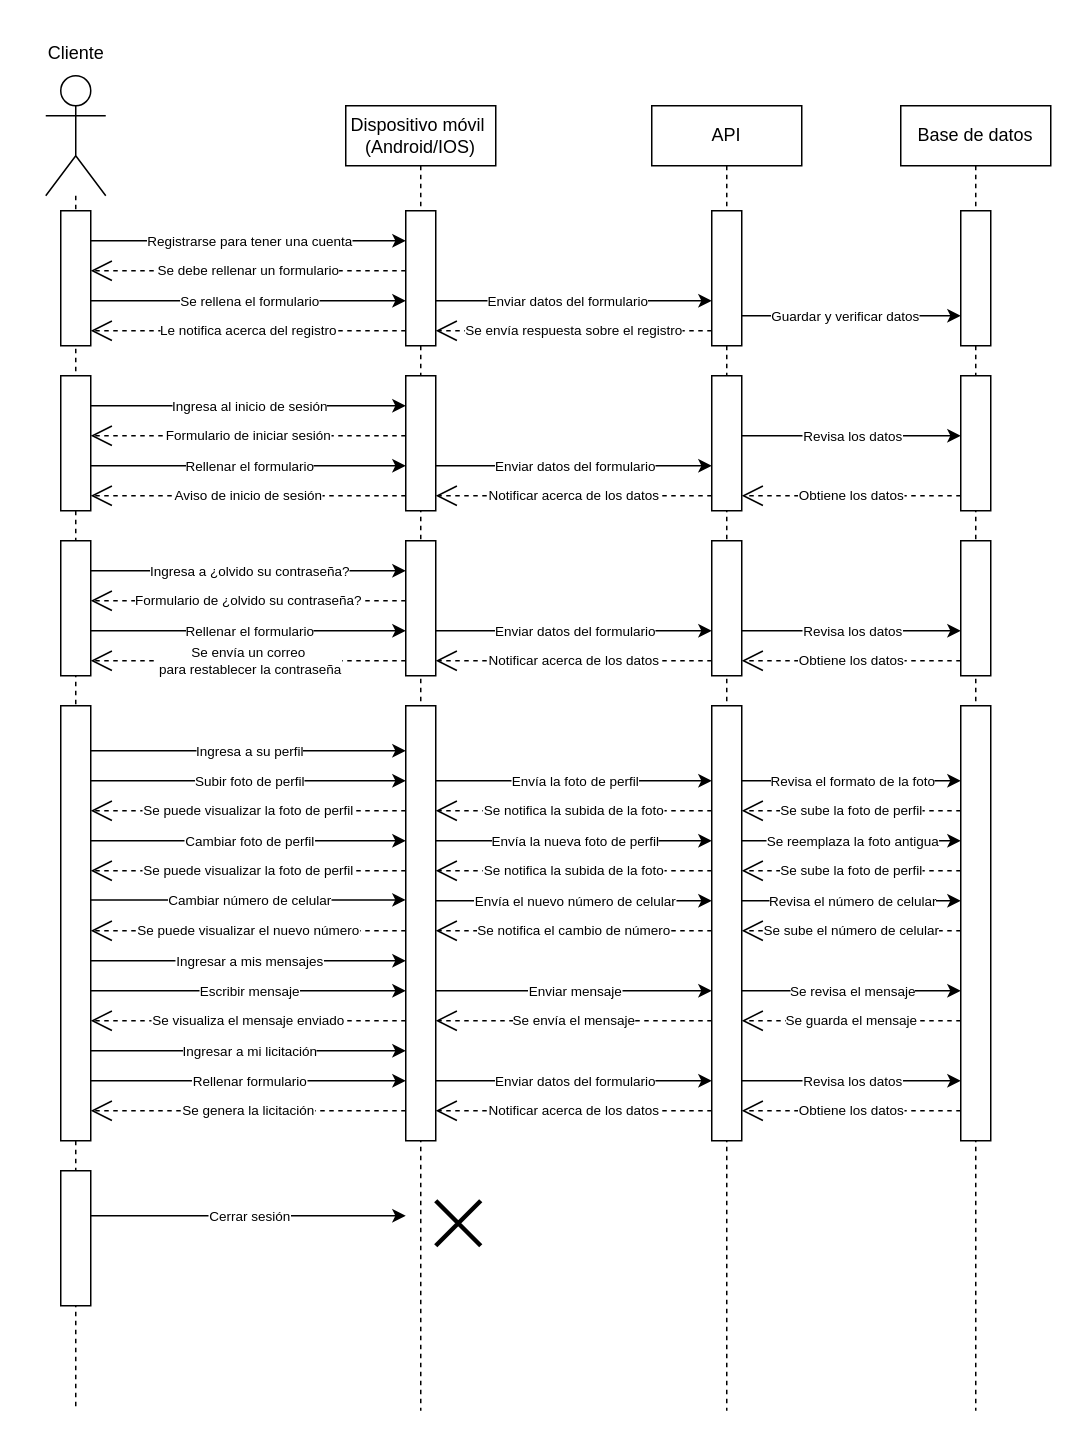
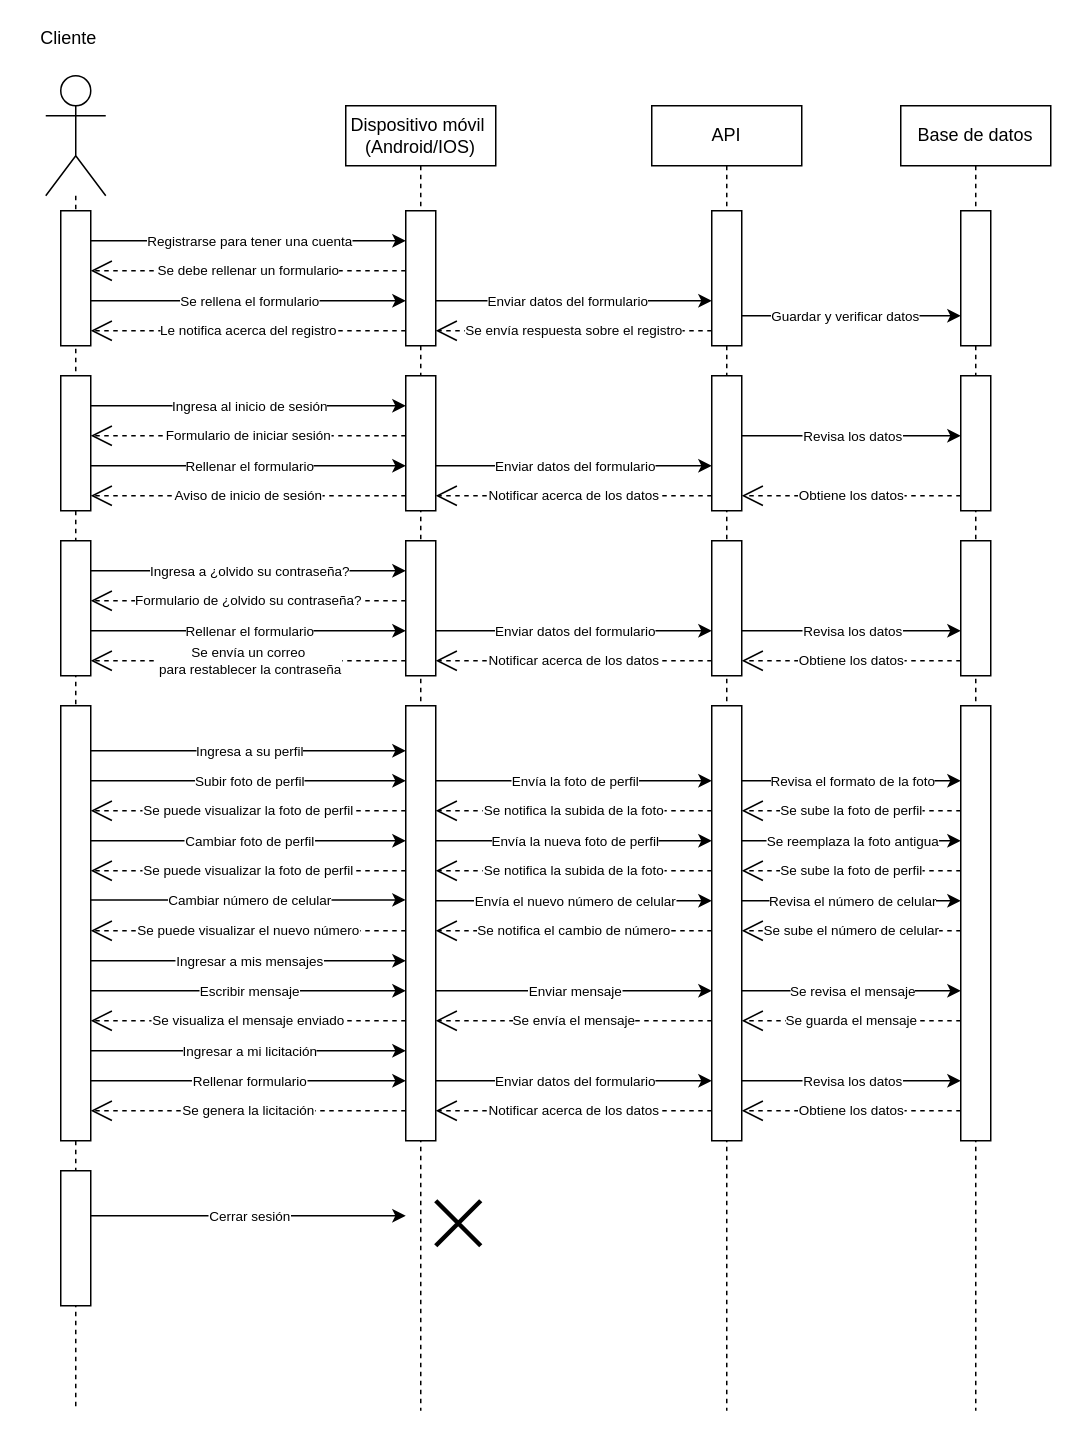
(76, 53) -> (68, 38)
